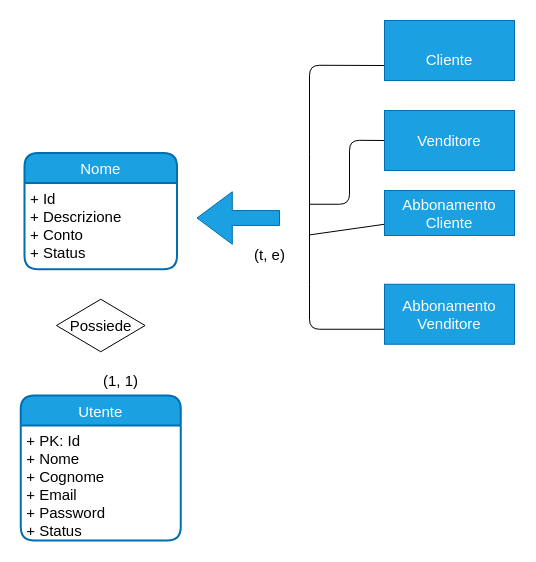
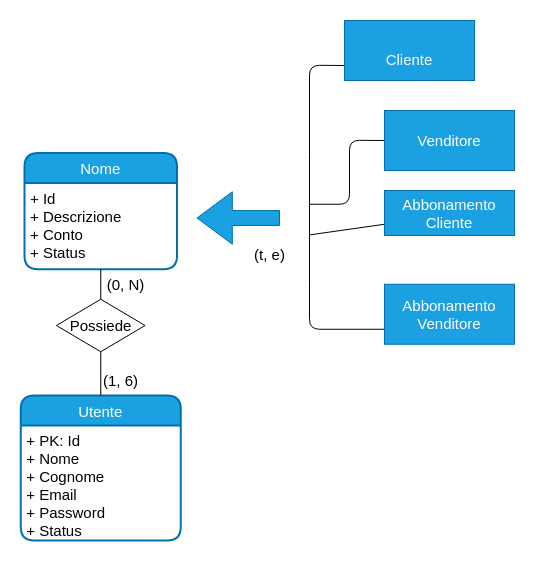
(450, 51) -> (410, 51)
none -> (126, 284)
none -> (101, 285)
none -> (101, 373)
(121, 381) -> (121, 381)
